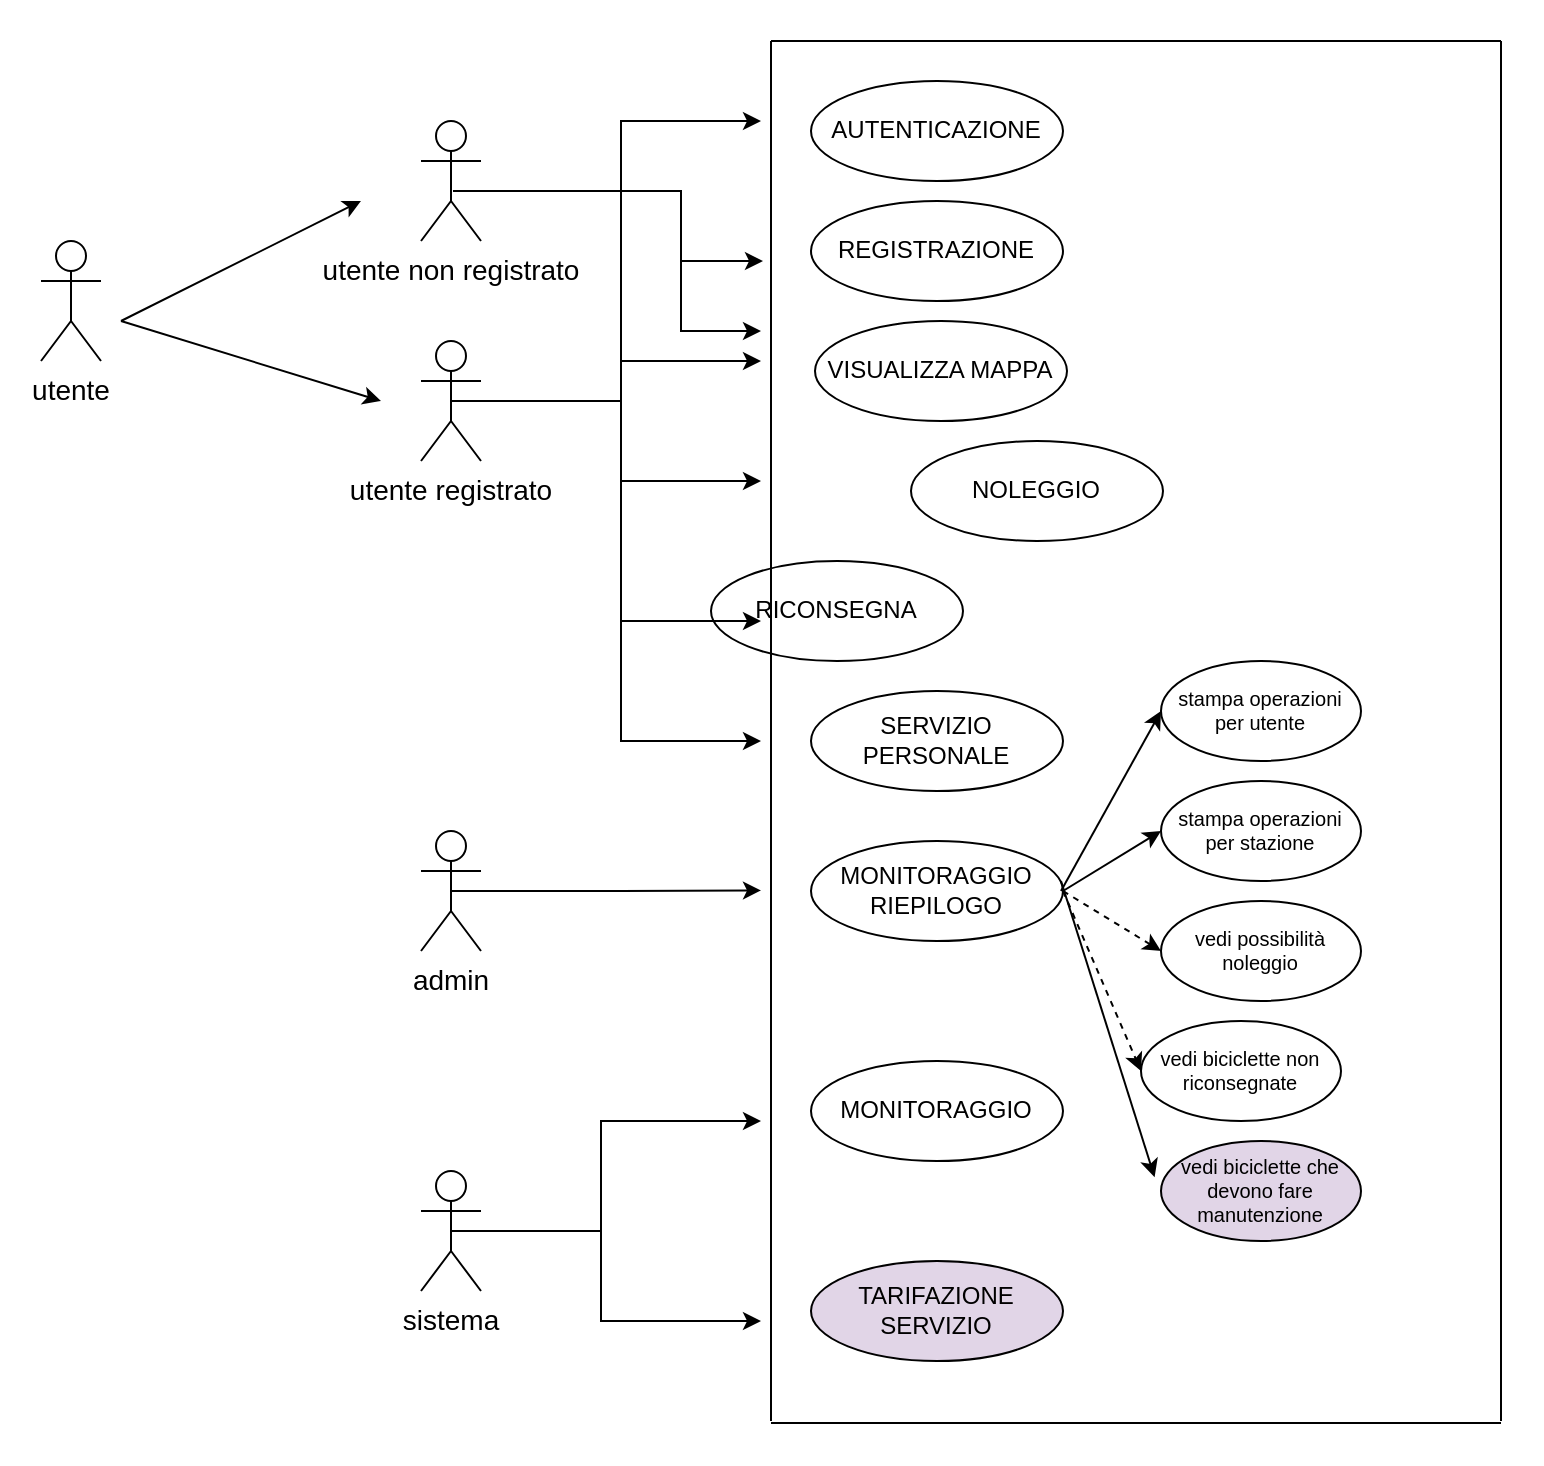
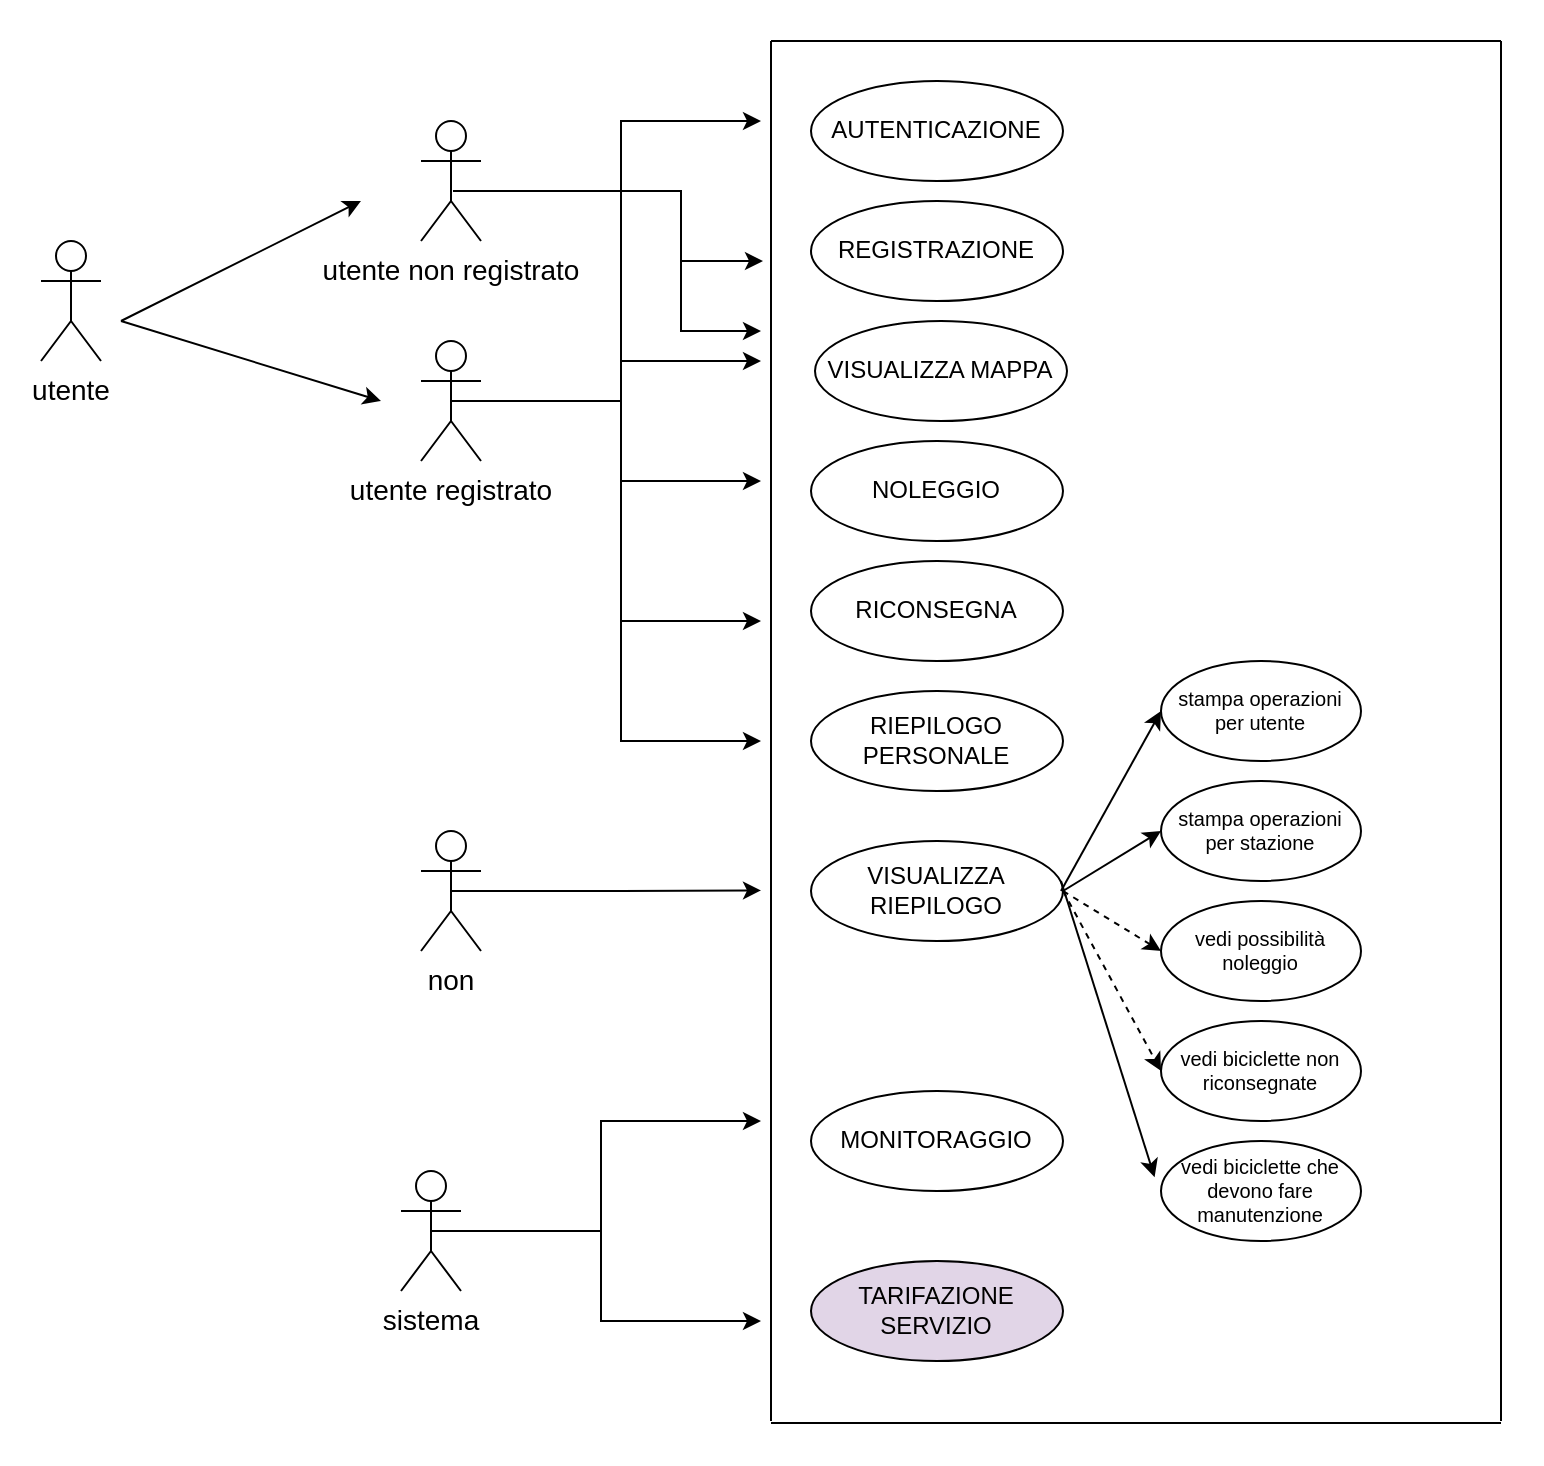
(1037, 491) -> (937, 491)
(837, 611) -> (937, 611)
(937, 741) -> (937, 741)
(937, 891) -> (937, 891)
(452, 979) -> (452, 979)
(1241, 1071) -> (1261, 1071)
(937, 1111) -> (937, 1141)
(1261, 1191) -> (1261, 1191)
(451, 1231) -> (431, 1231)
